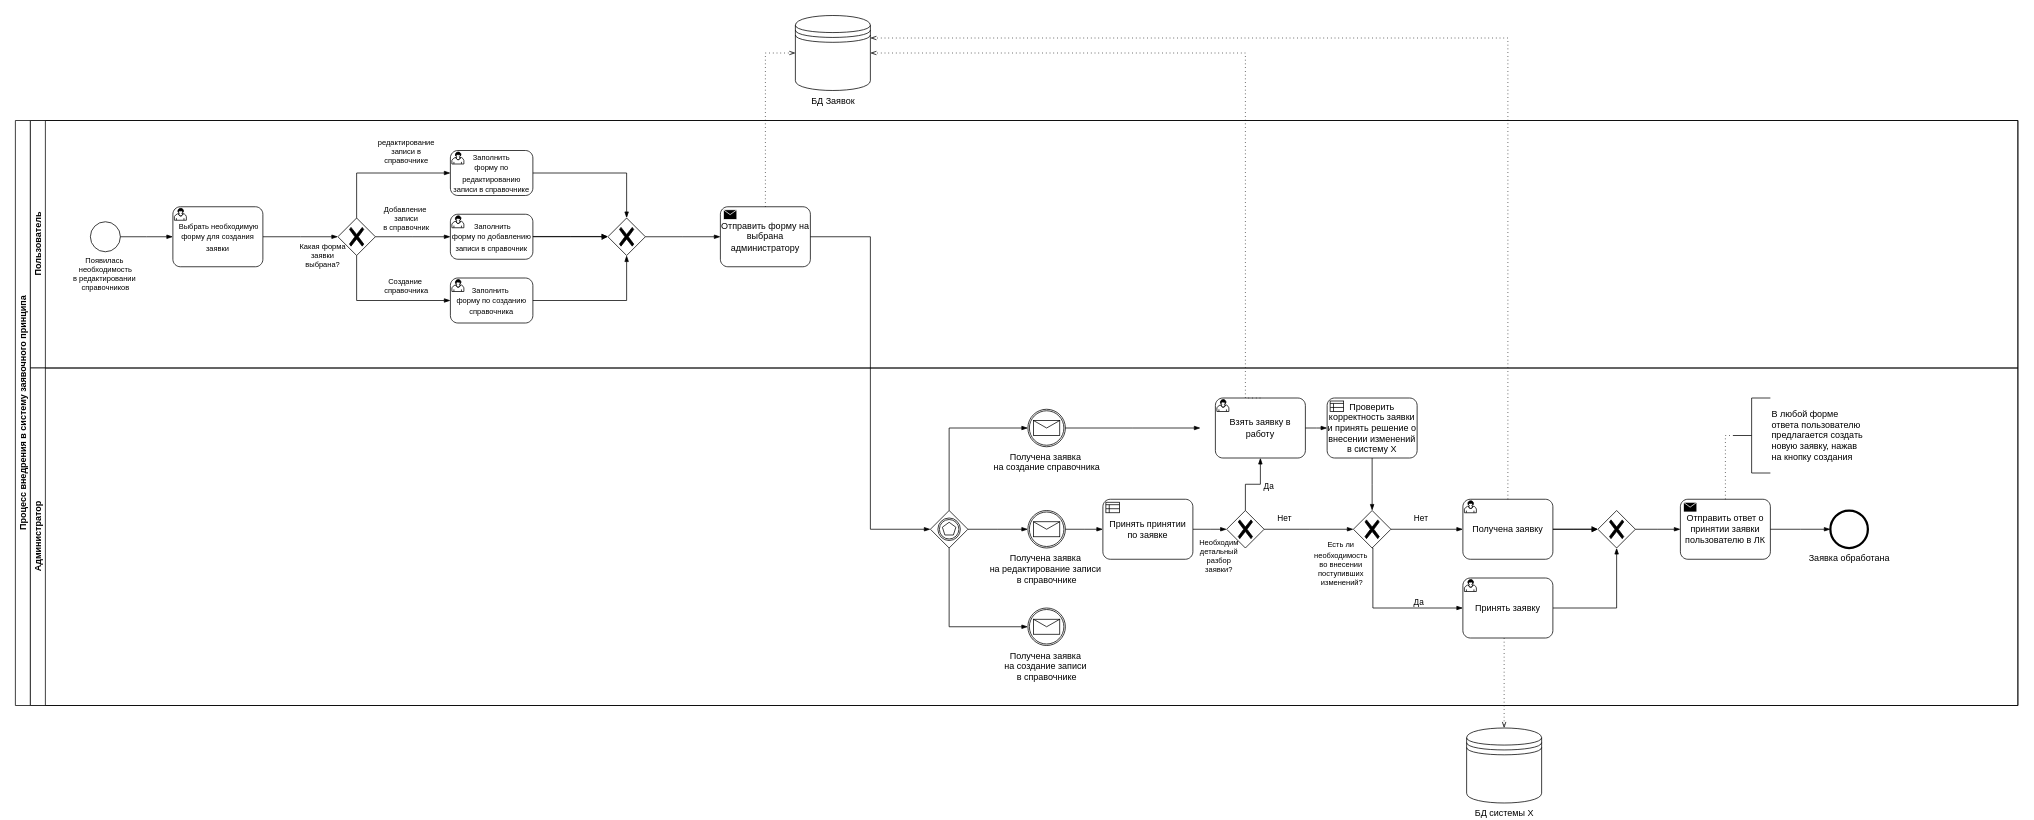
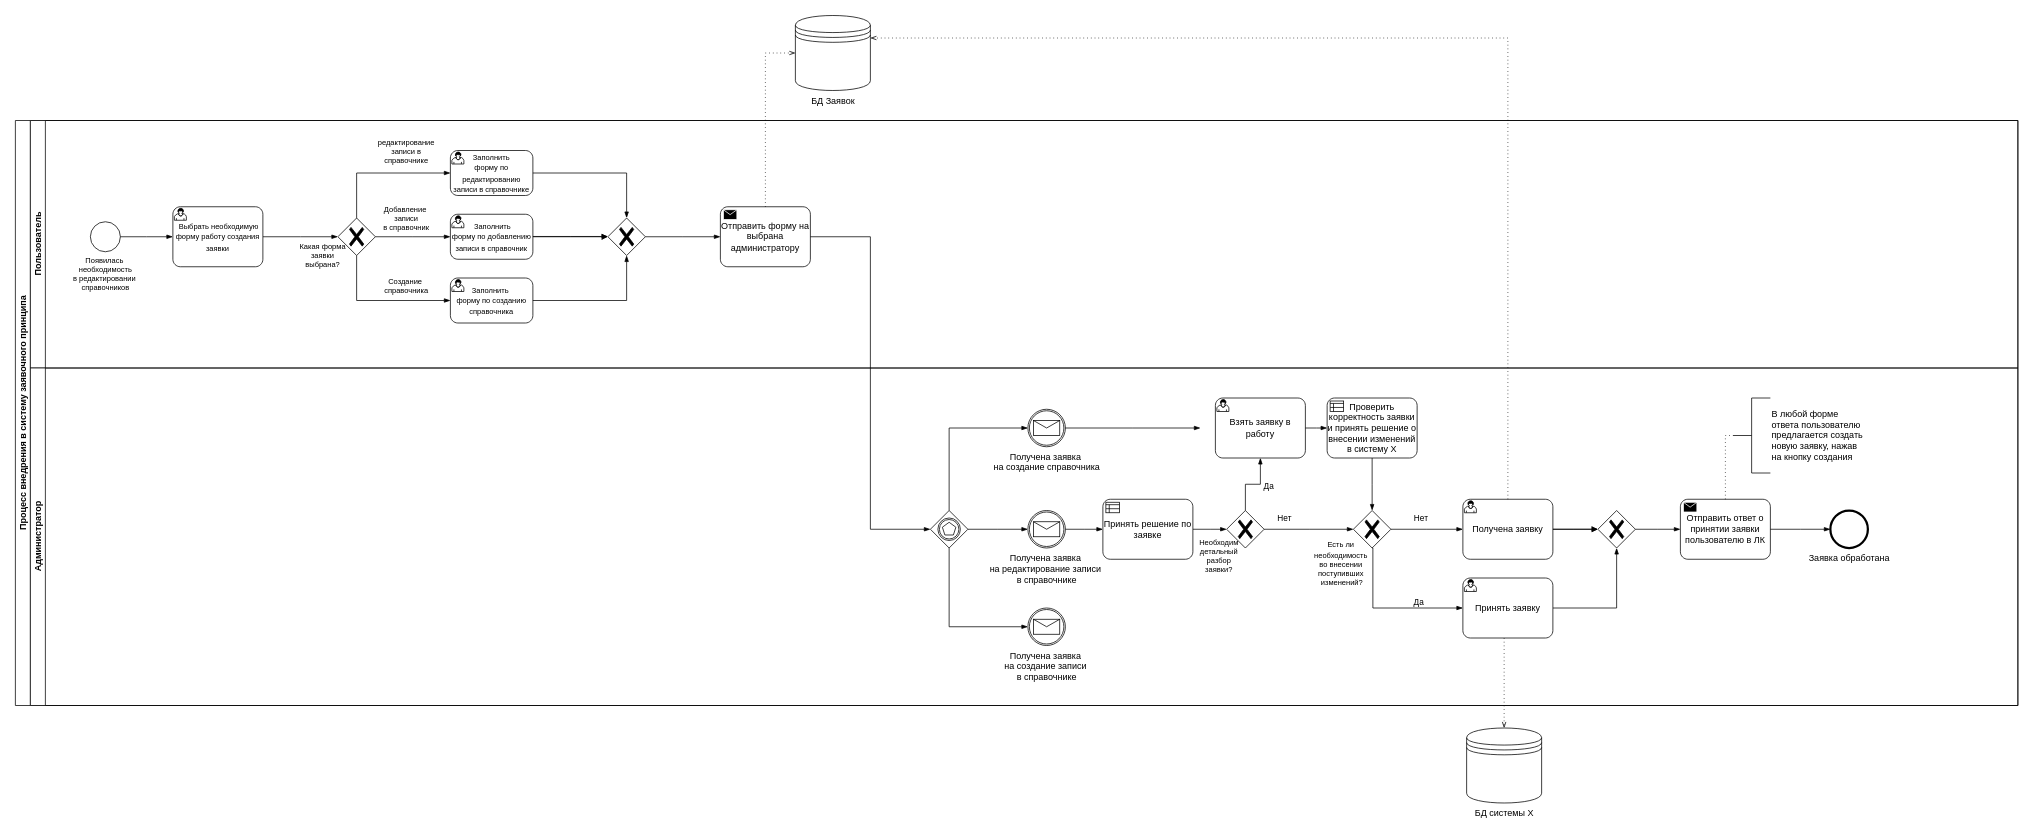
(1245, 206) -> none
(218, 237) -> (218, 237)
(1148, 529) -> (1148, 529)
